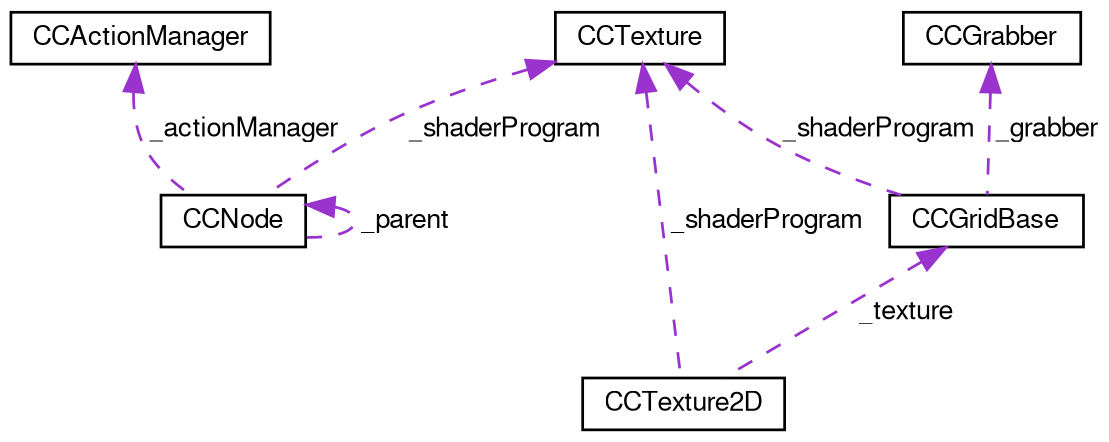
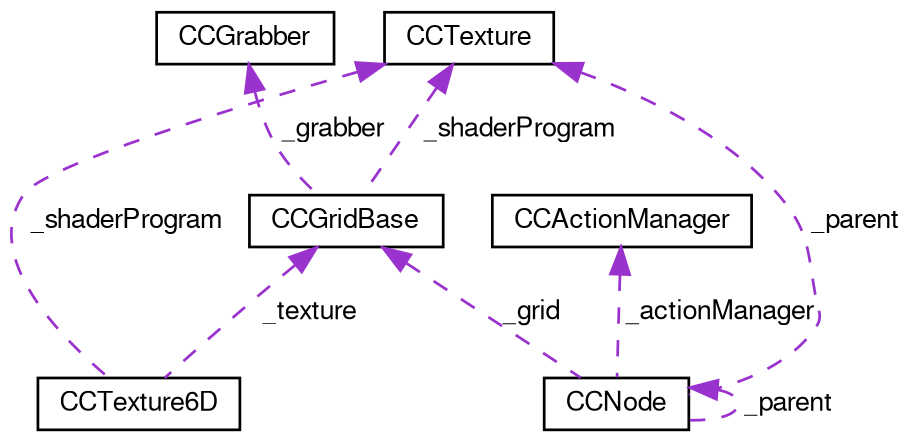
(502, 130) -> (853, 221)
none -> (493, 320)
(684, 404) -> (139, 404)
